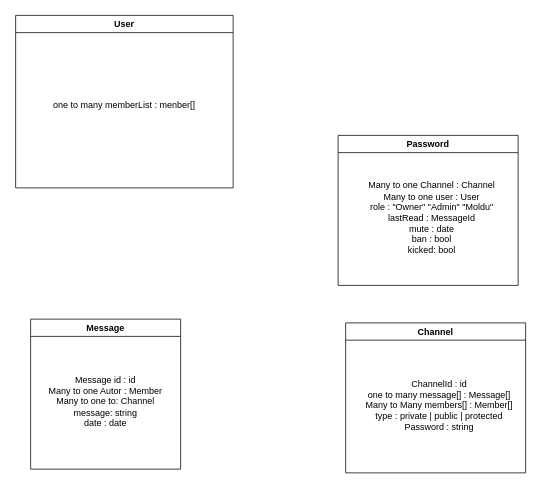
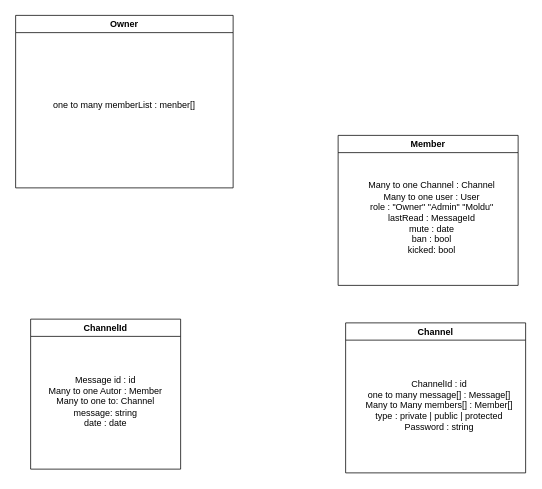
(124, 24) -> (124, 24)
(428, 144) -> (428, 144)
(105, 328) -> (105, 328)
